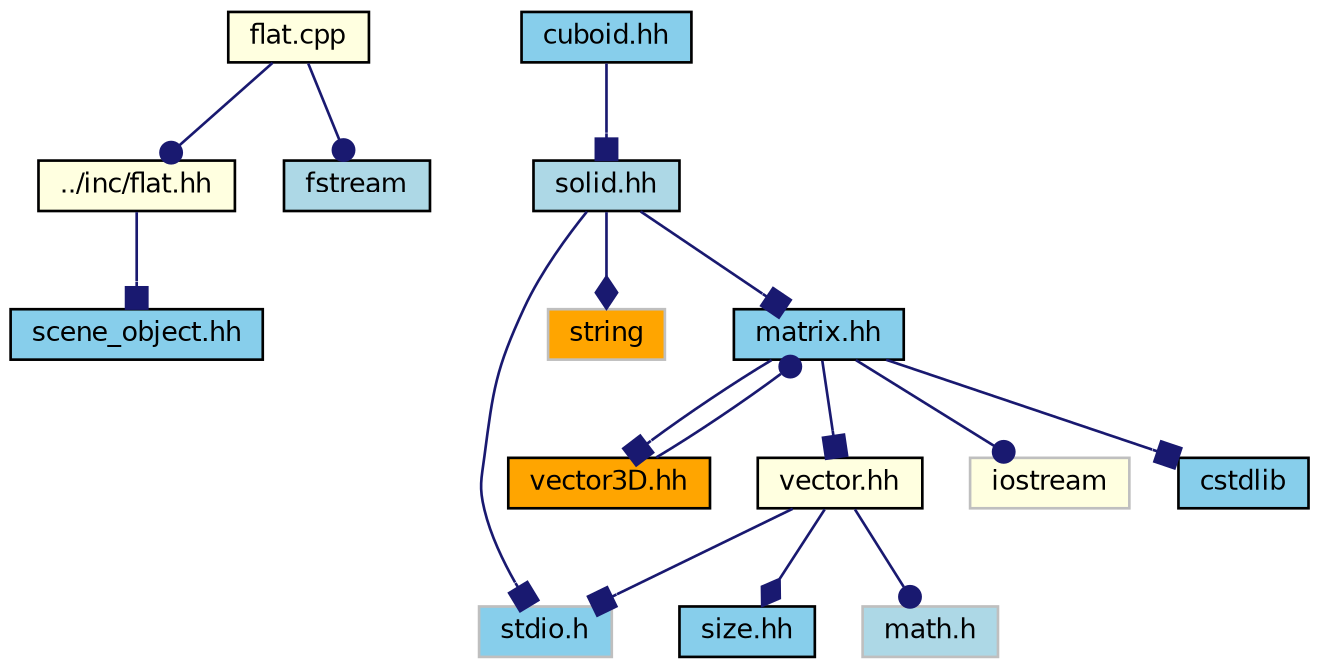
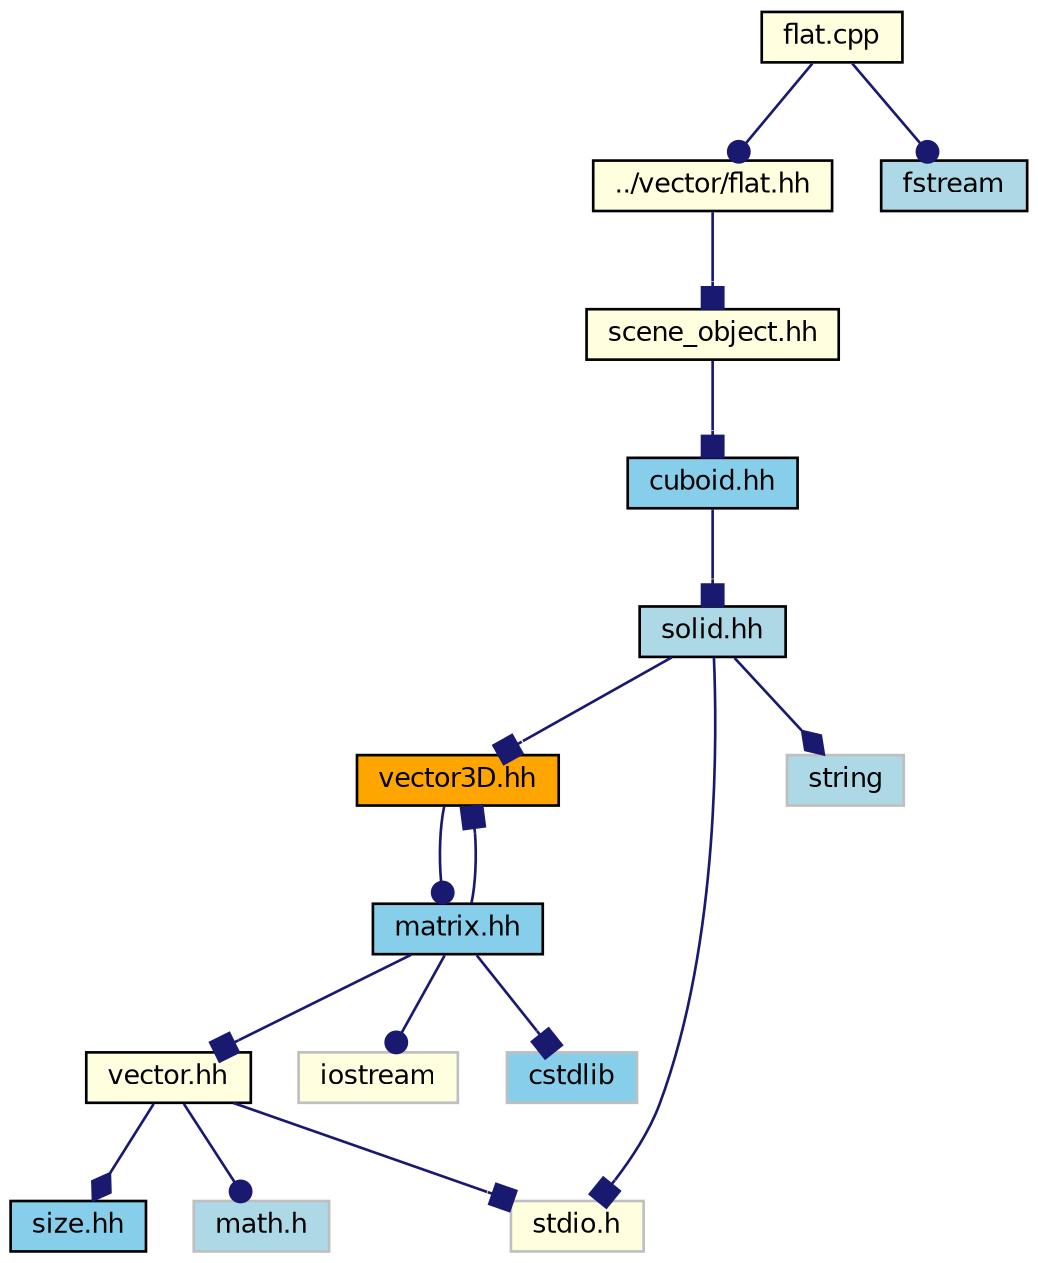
(137, 186) -> (713, 186)
(701, 253) -> (597, 699)
(137, 334) -> (713, 334)
(606, 334) -> (845, 780)
none -> (713, 395)
(1243, 483) -> (572, 1078)
(545, 632) -> (577, 1226)
